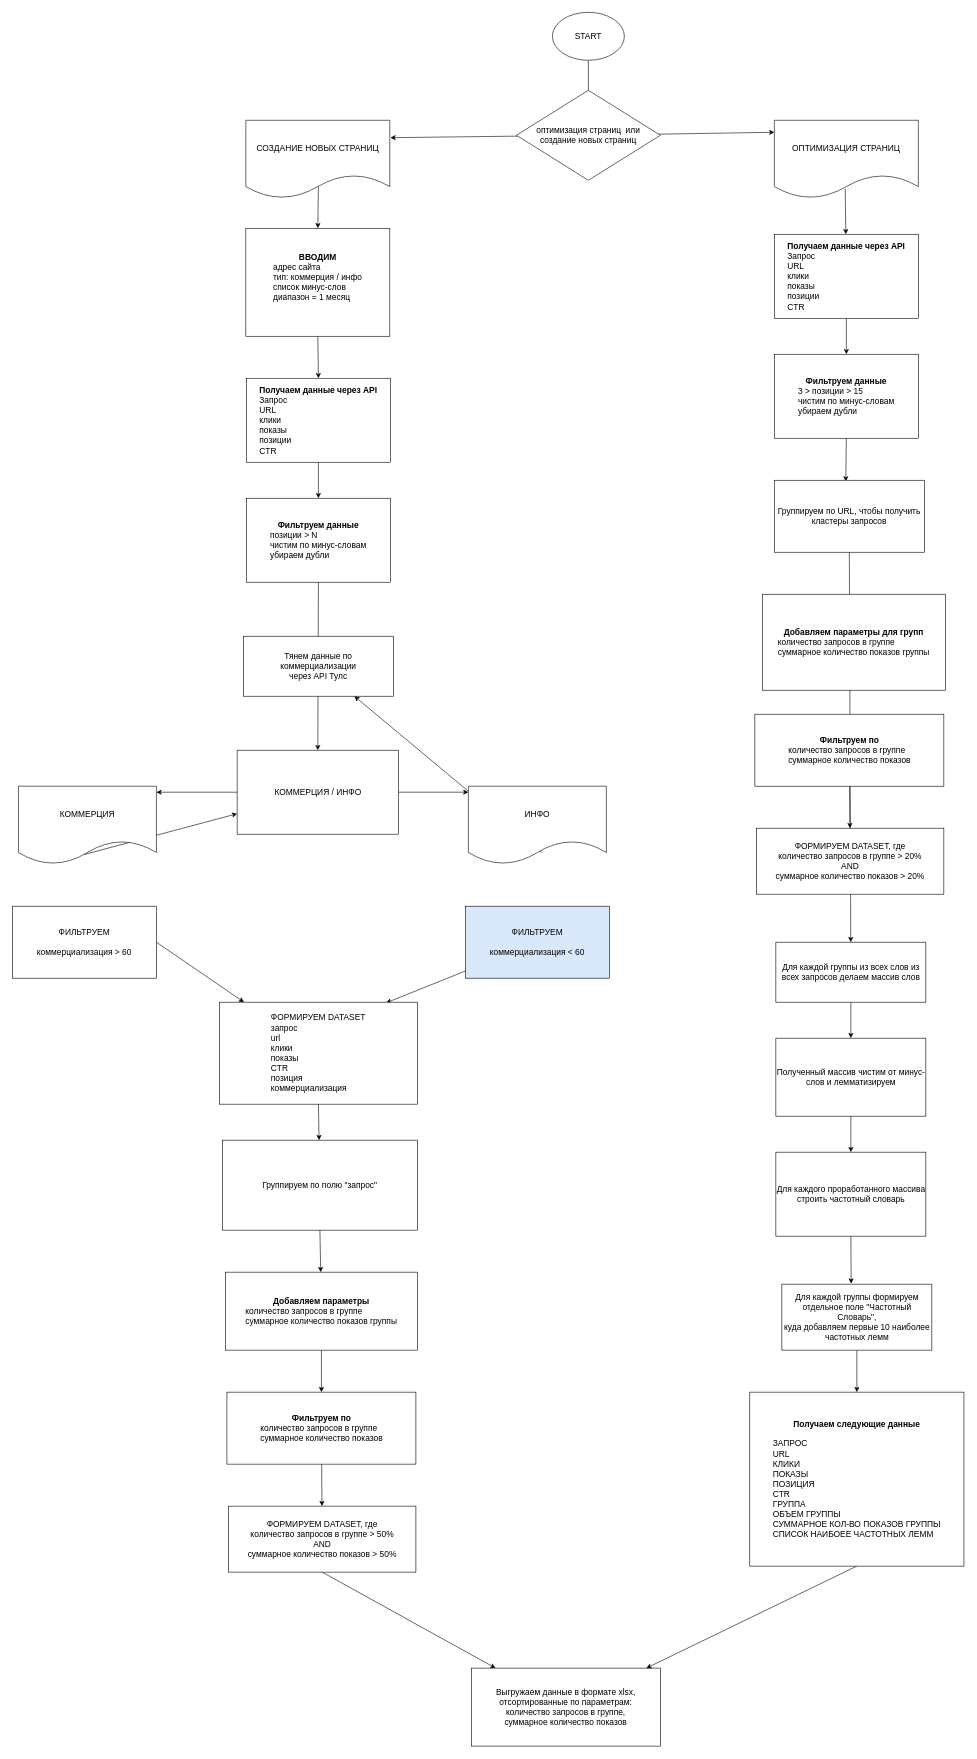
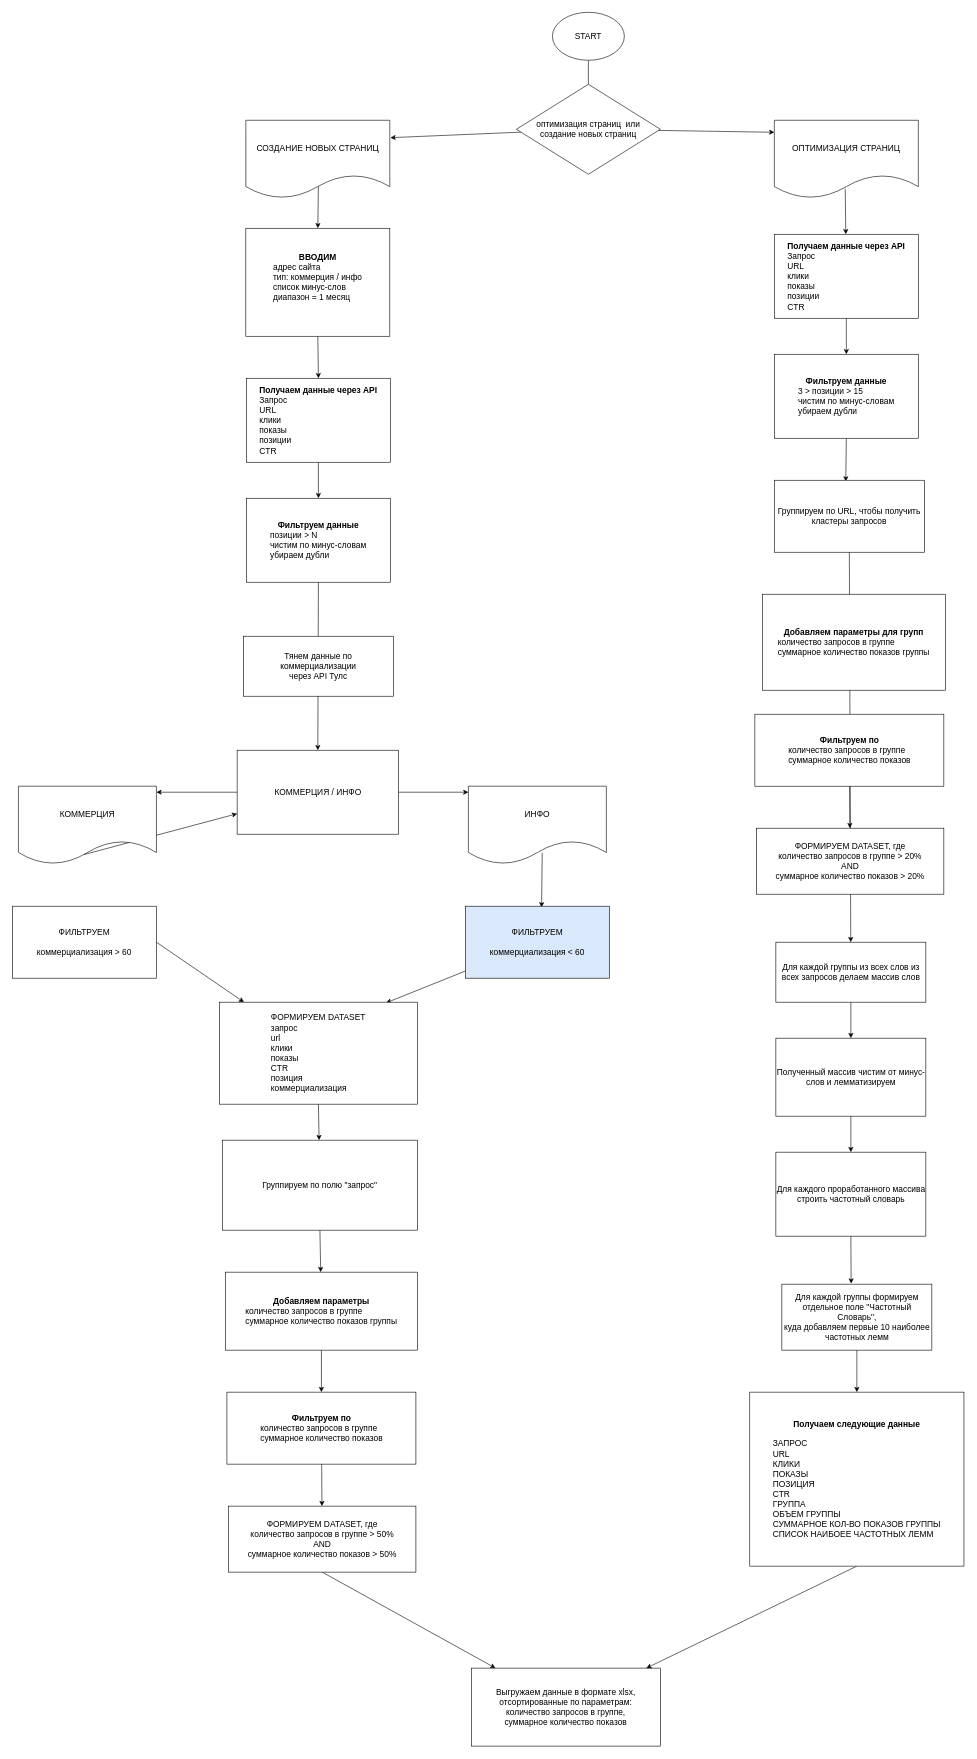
(588, 135) -> (588, 129)
(413, 746) -> (542, 900)
